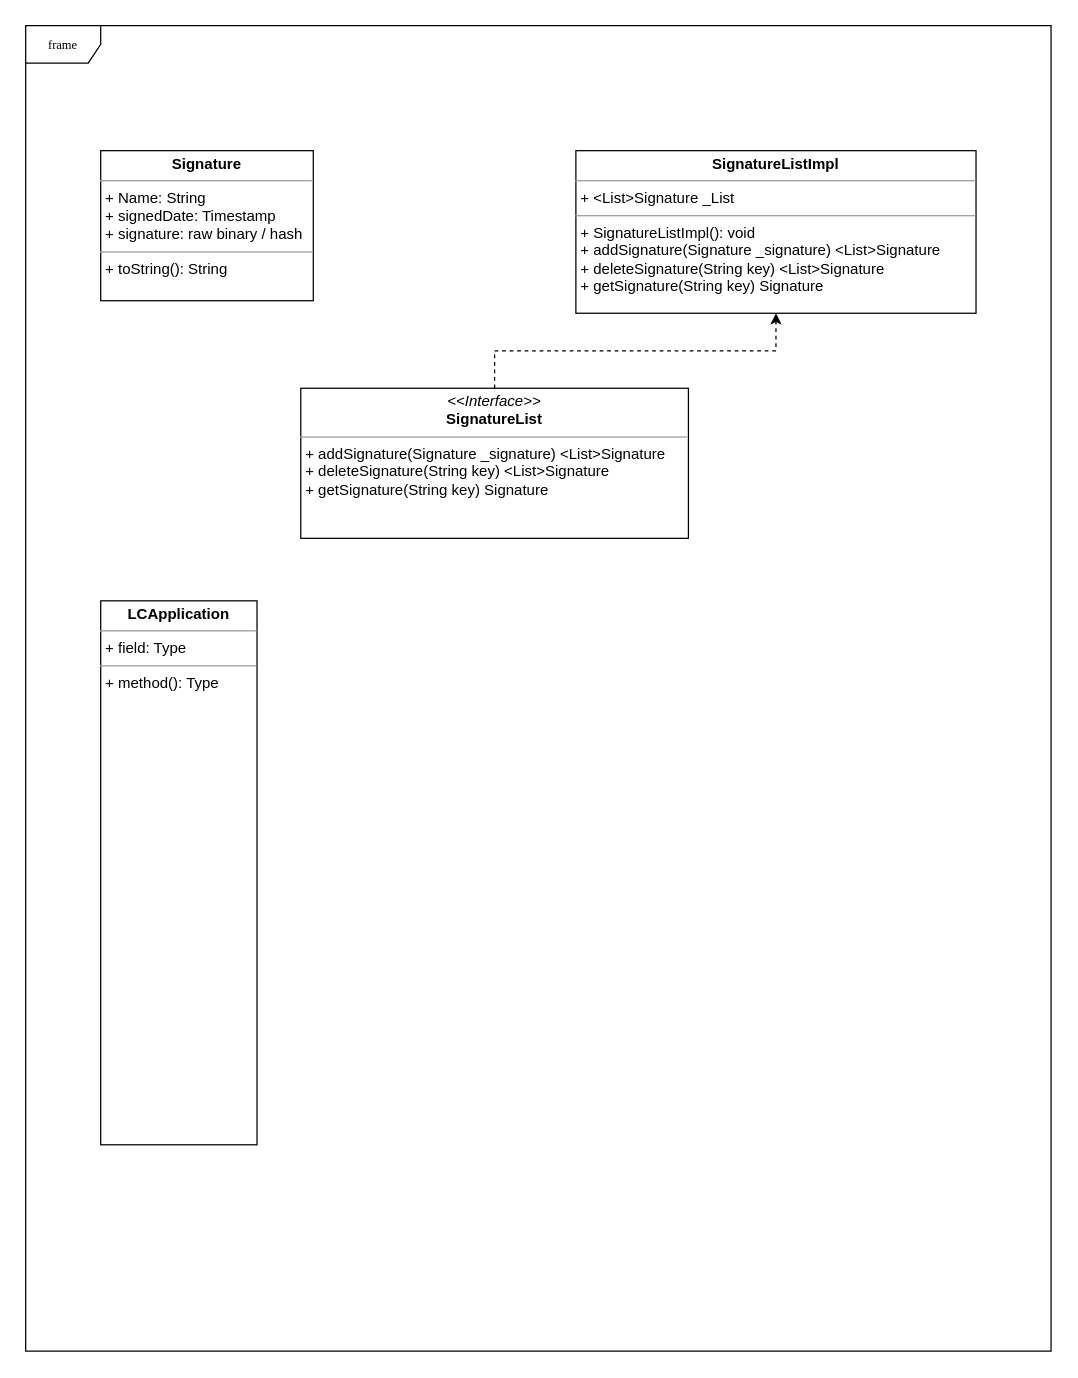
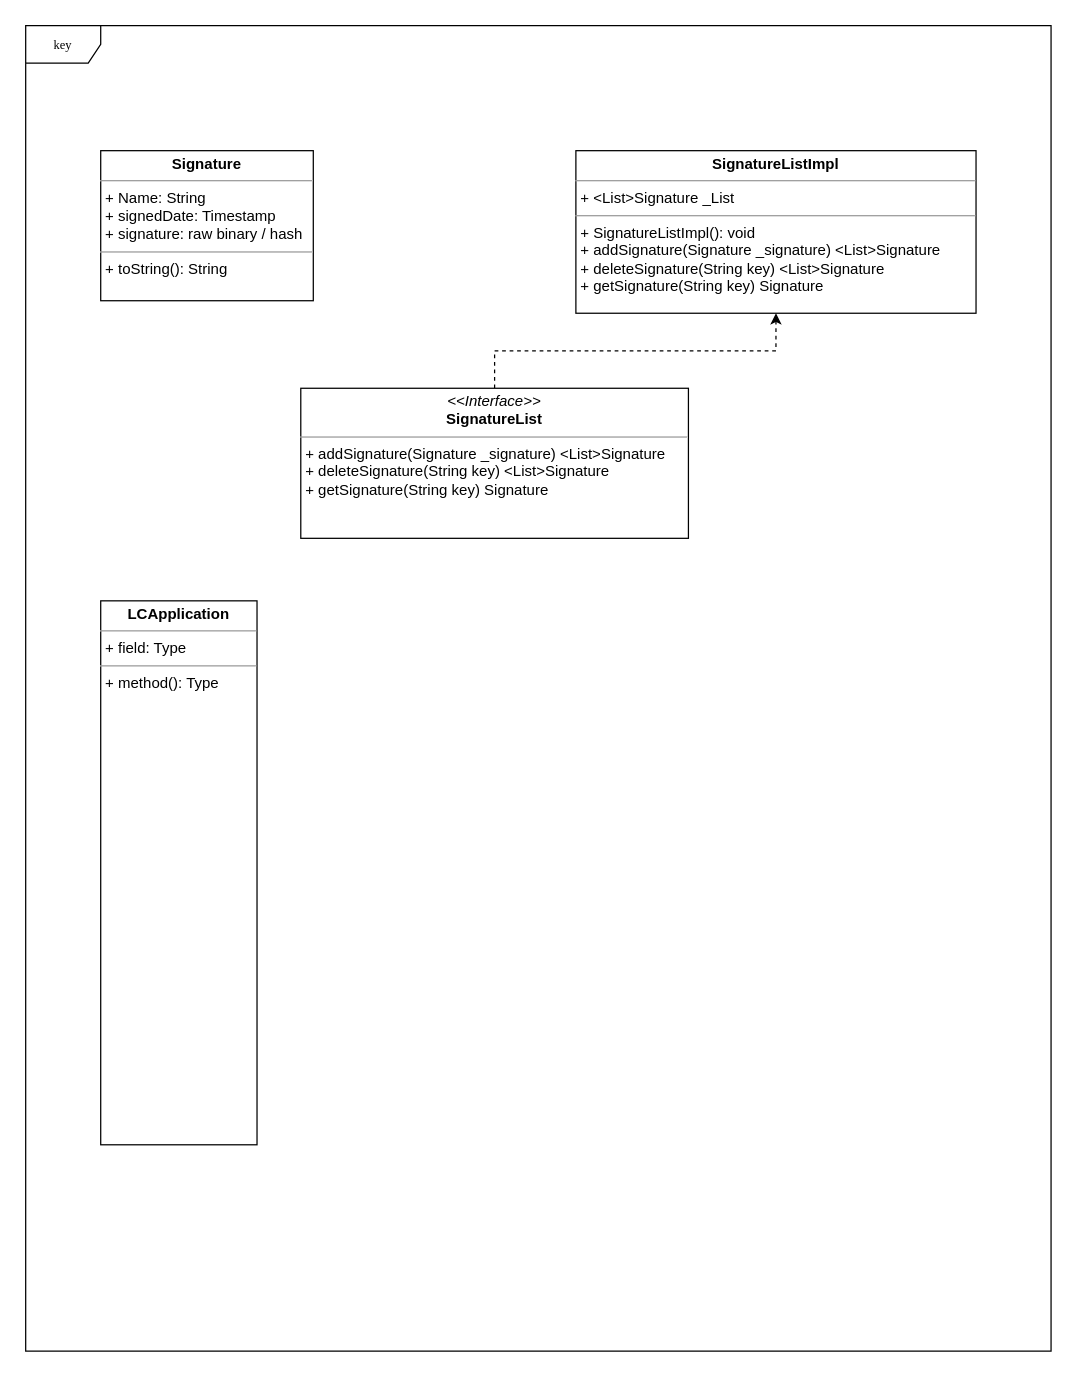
(63, 44) -> (63, 44)
